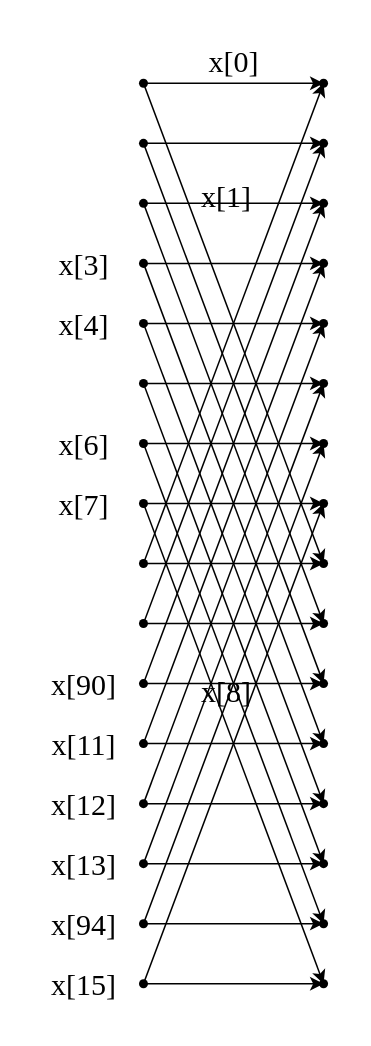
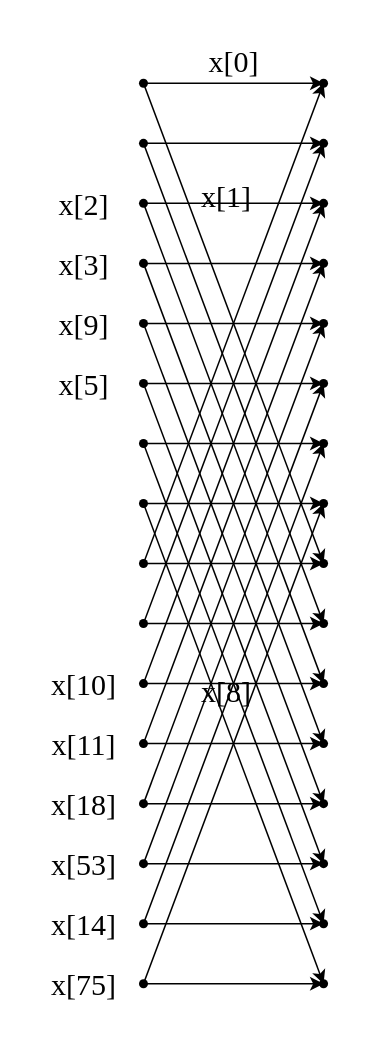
none -> (83, 203)
(84, 323) -> (84, 323)
none -> (83, 383)
(83, 443) -> none
(83, 503) -> none
(84, 683) -> (84, 683)
(84, 803) -> (84, 803)
(84, 863) -> (84, 863)
(84, 923) -> (84, 923)
(84, 983) -> (84, 983)
